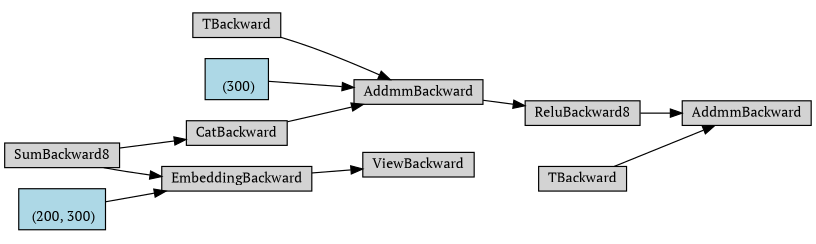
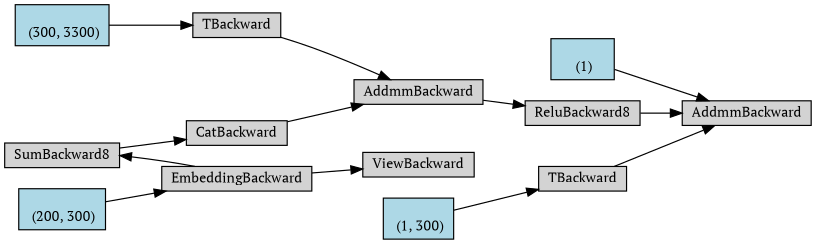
none -> (62, 25)
none -> (583, 59)
(237, 79) -> none
(127, 172) -> (163, 161)
none -> (418, 219)
